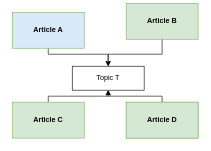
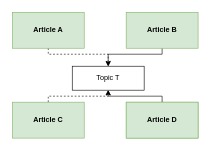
(162, 21) -> (162, 30)
(48, 30) -> (48, 30)
(74, 54) -> (74, 54)
(74, 96) -> (74, 96)
